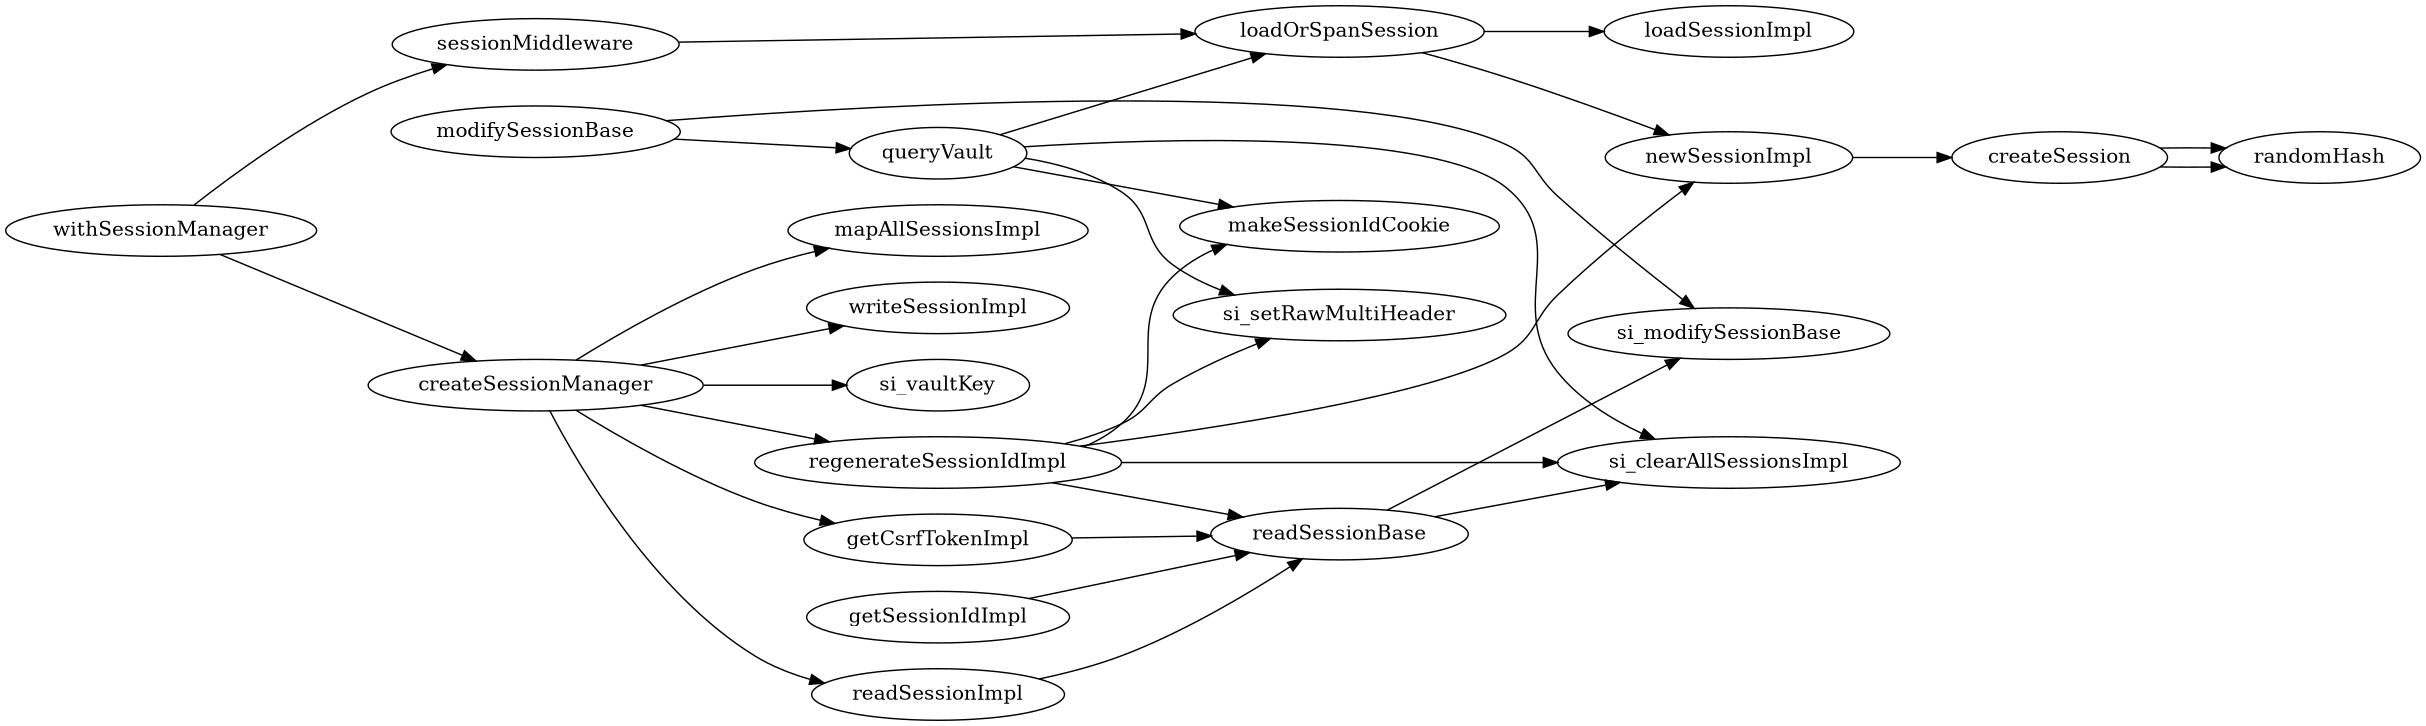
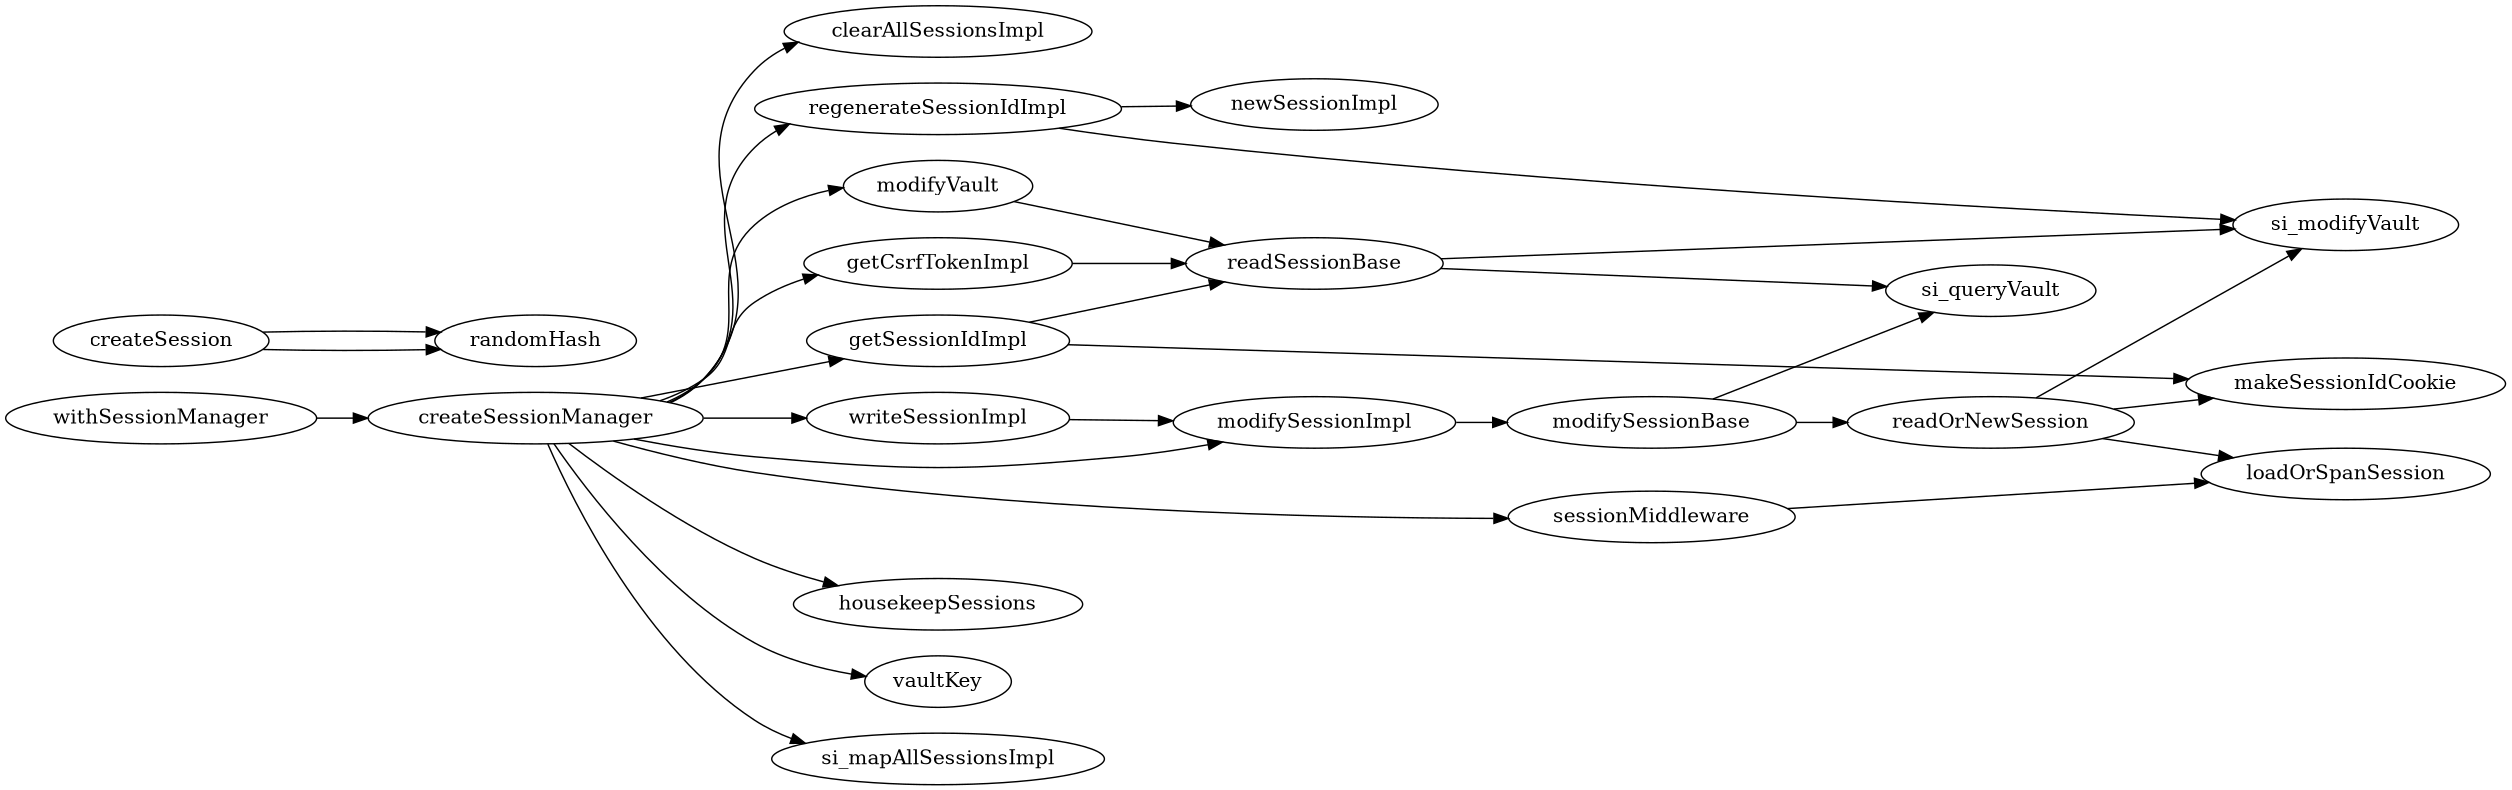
none -> (938, 32)
(1729, 32) -> none
(1540, 88) -> none
(307, 126) -> (1051, 503)
(938, 153) -> (1991, 422)
(1895, 158) -> none
(938, 231) -> (938, 682)
(1340, 315) -> none
(1729, 334) -> (1991, 291)
(1148, 349) -> (1621, 362)
none -> (735, 380)
(938, 385) -> (938, 759)
none -> (1314, 422)
(1729, 463) -> (2346, 225)
(1140, 499) -> none
none -> (938, 604)
(938, 694) -> (938, 186)
